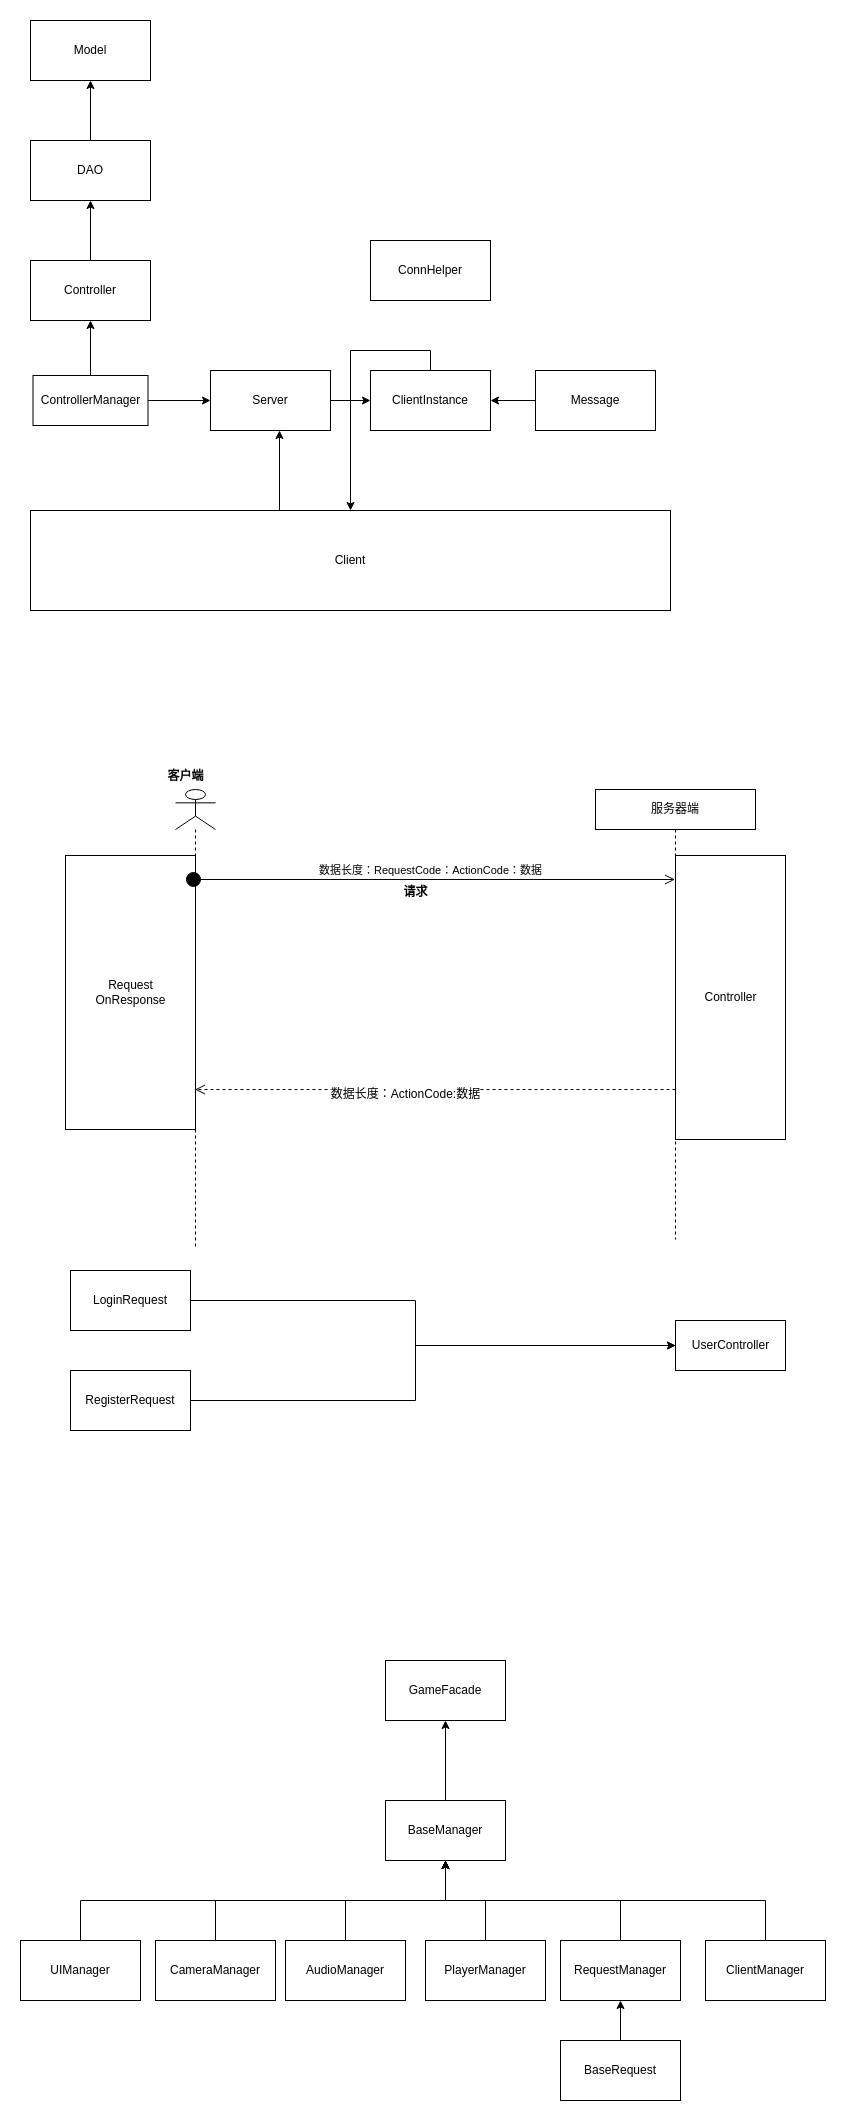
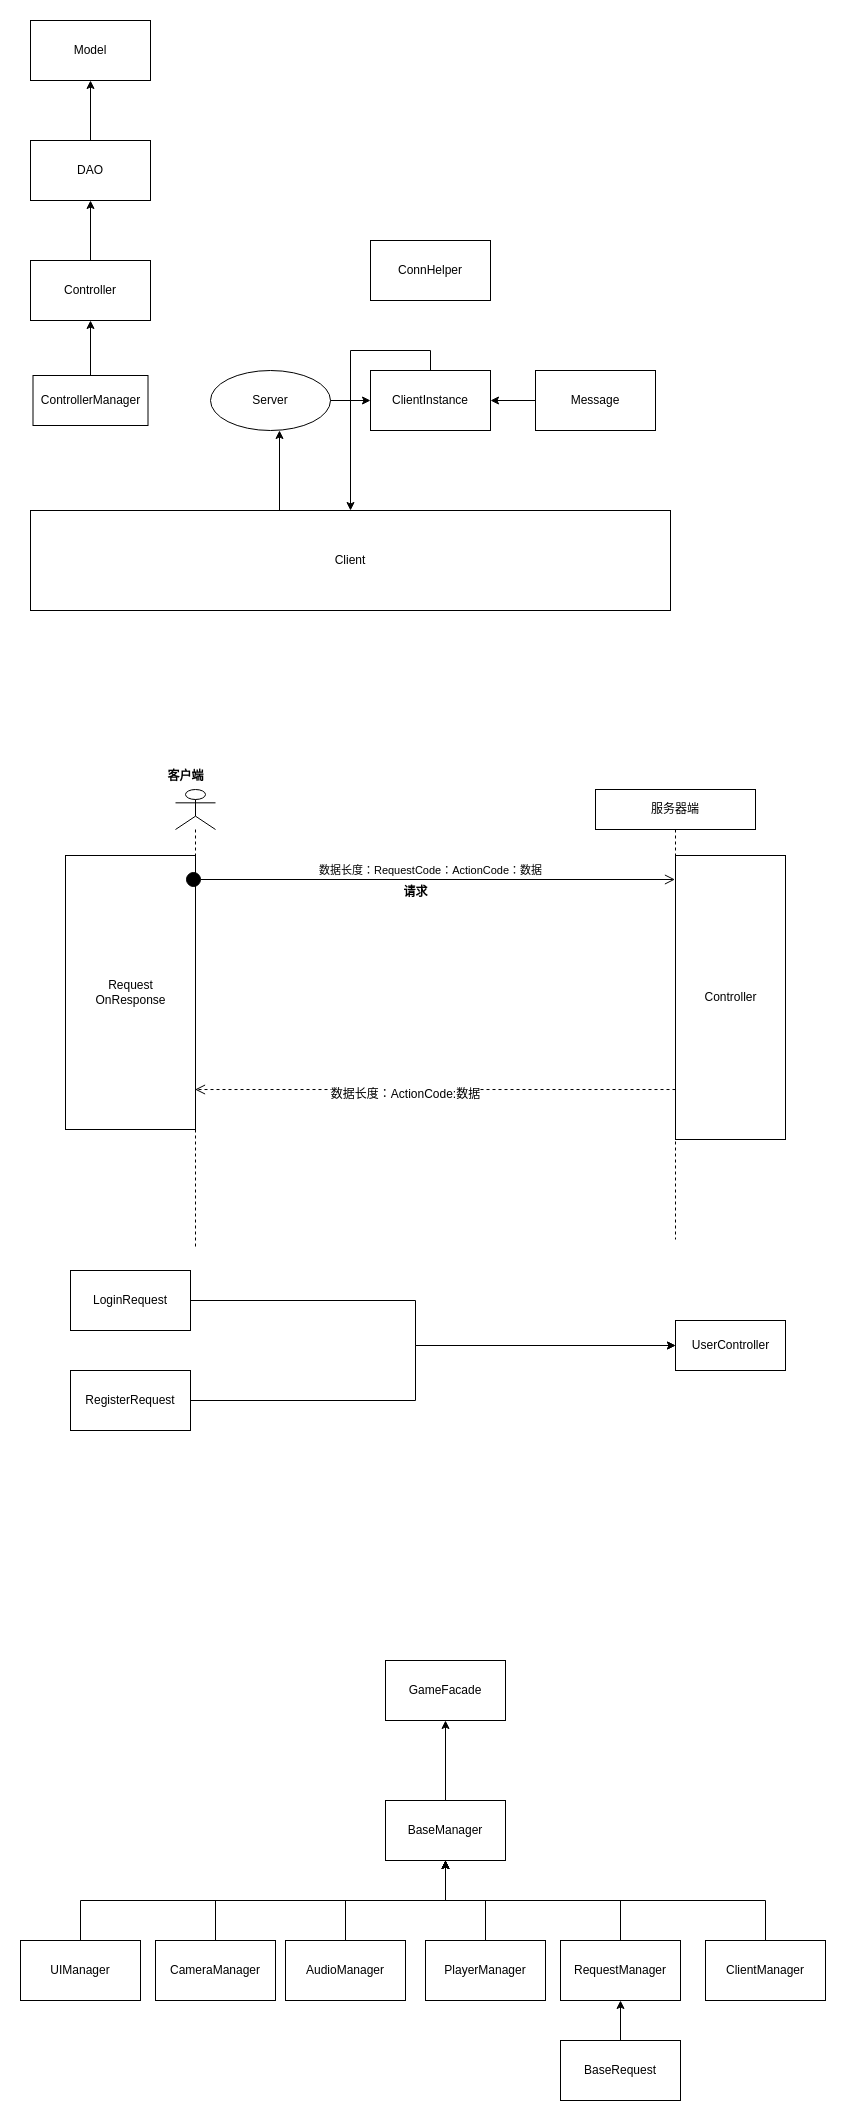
(176, 401) -> none
(271, 401) -> (271, 401)
